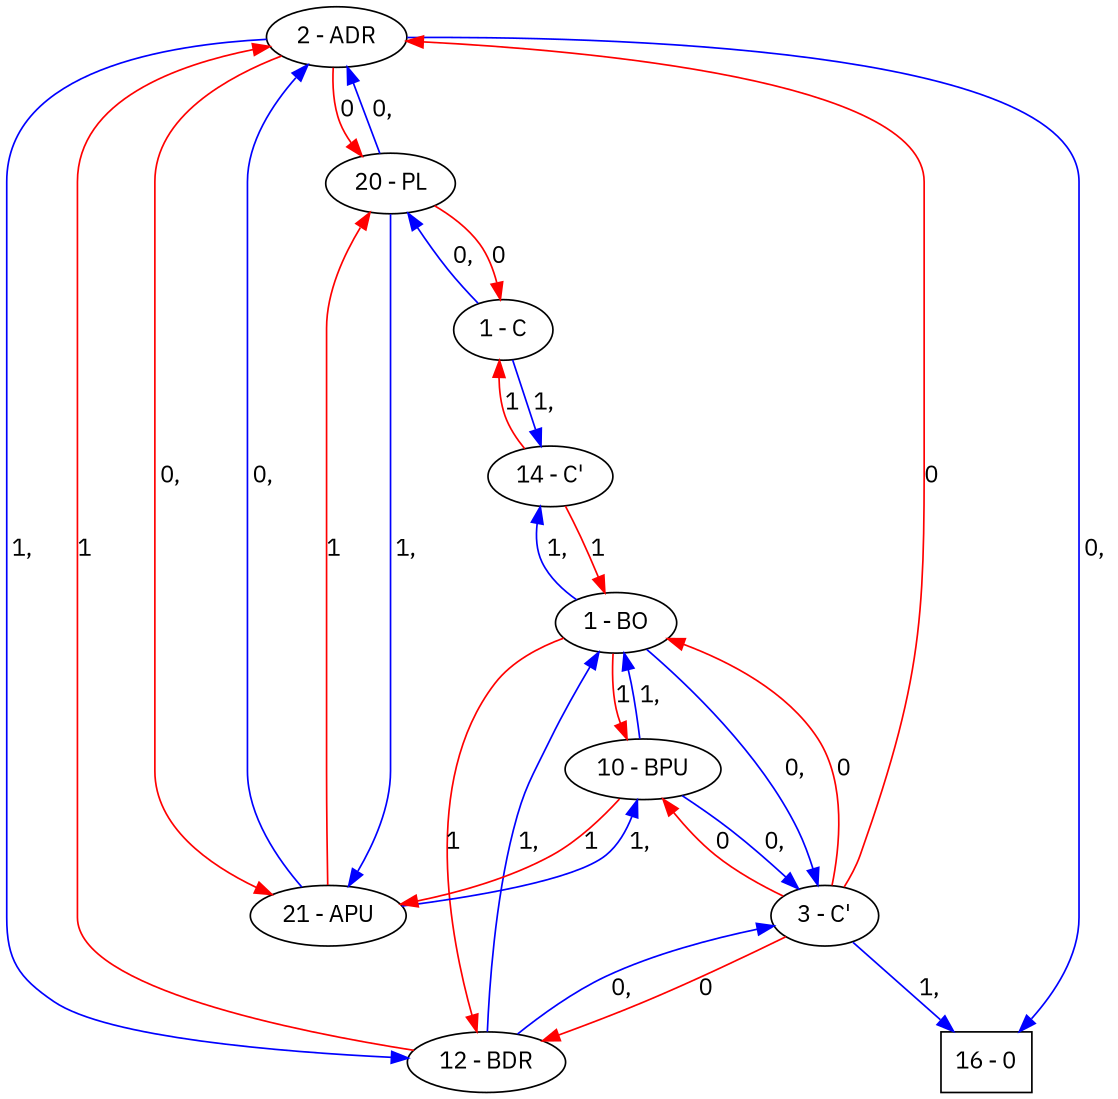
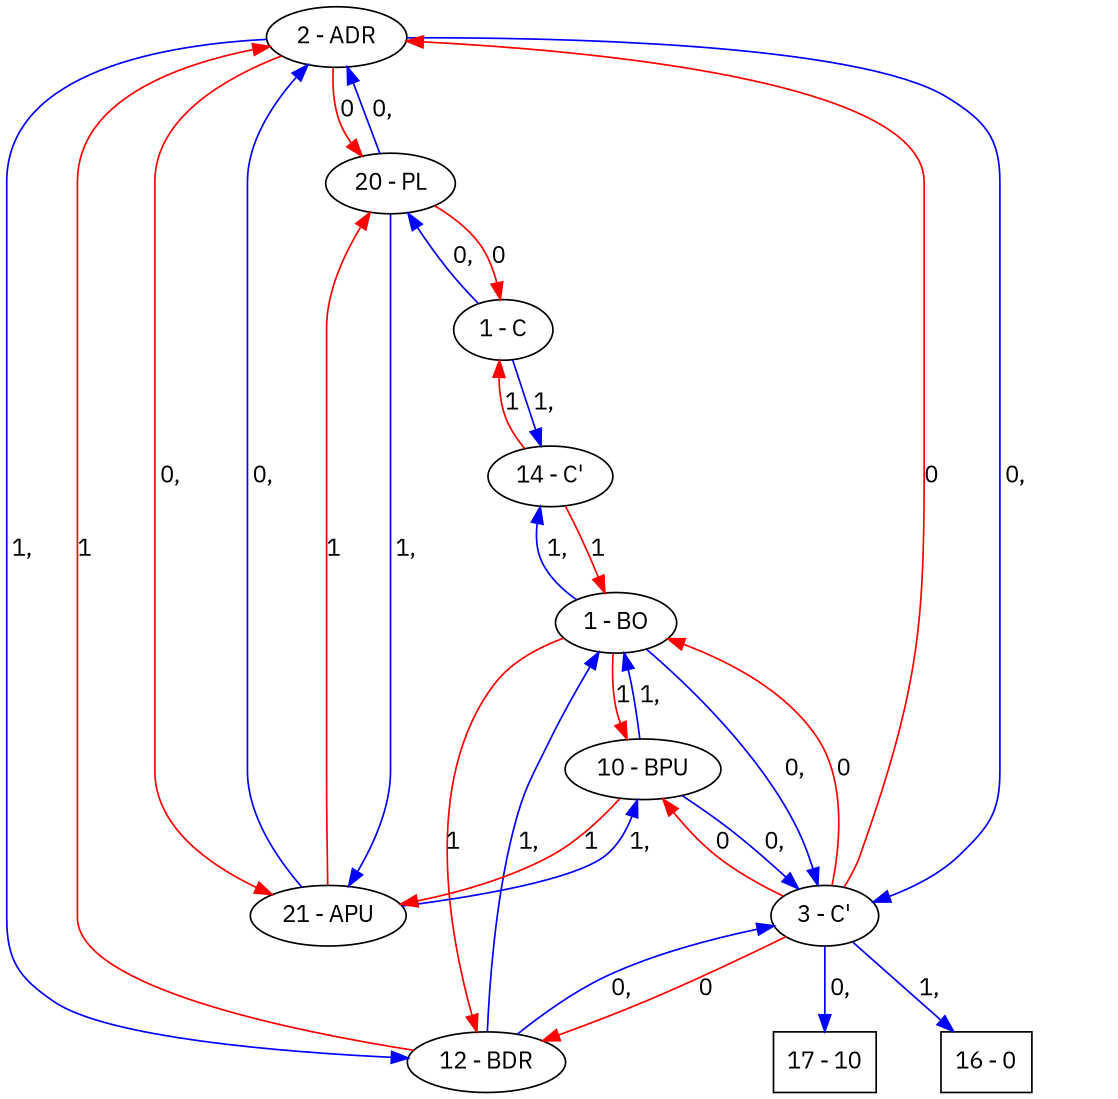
(1079, 249) -> (1000, 239)
none -> (825, 1062)
